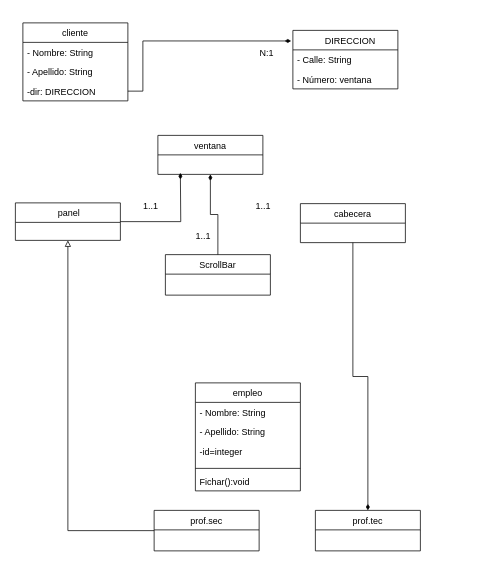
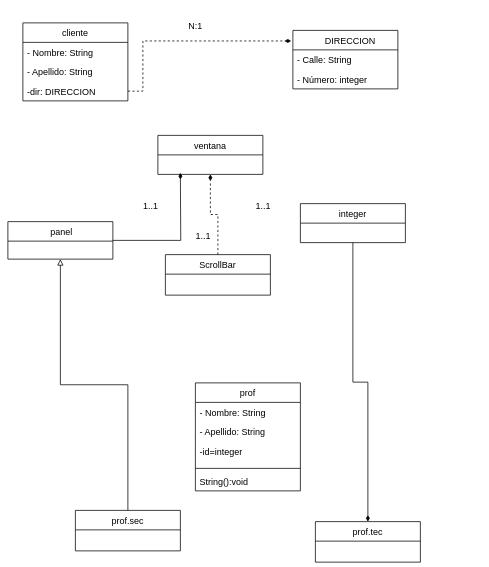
(181, 41) -> (181, 41)
(267, 53) -> (195, 27)
(336, 80) -> (335, 80)
(353, 214) -> (353, 214)
(216, 215) -> (216, 215)
(68, 222) -> (60, 240)
(248, 393) -> (248, 393)
(229, 482) -> (229, 482)
(207, 531) -> (128, 531)
(368, 531) -> (368, 542)
